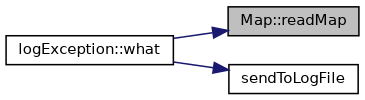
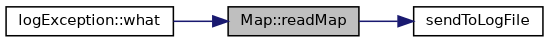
(194, 65) -> (378, 21)
